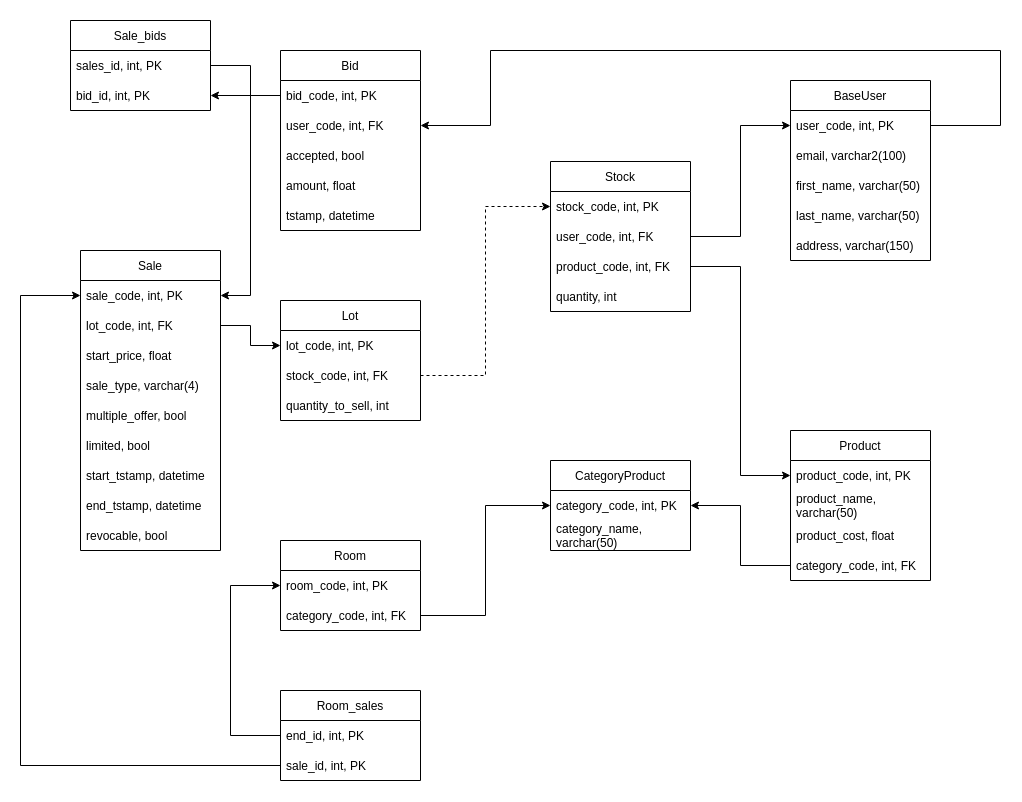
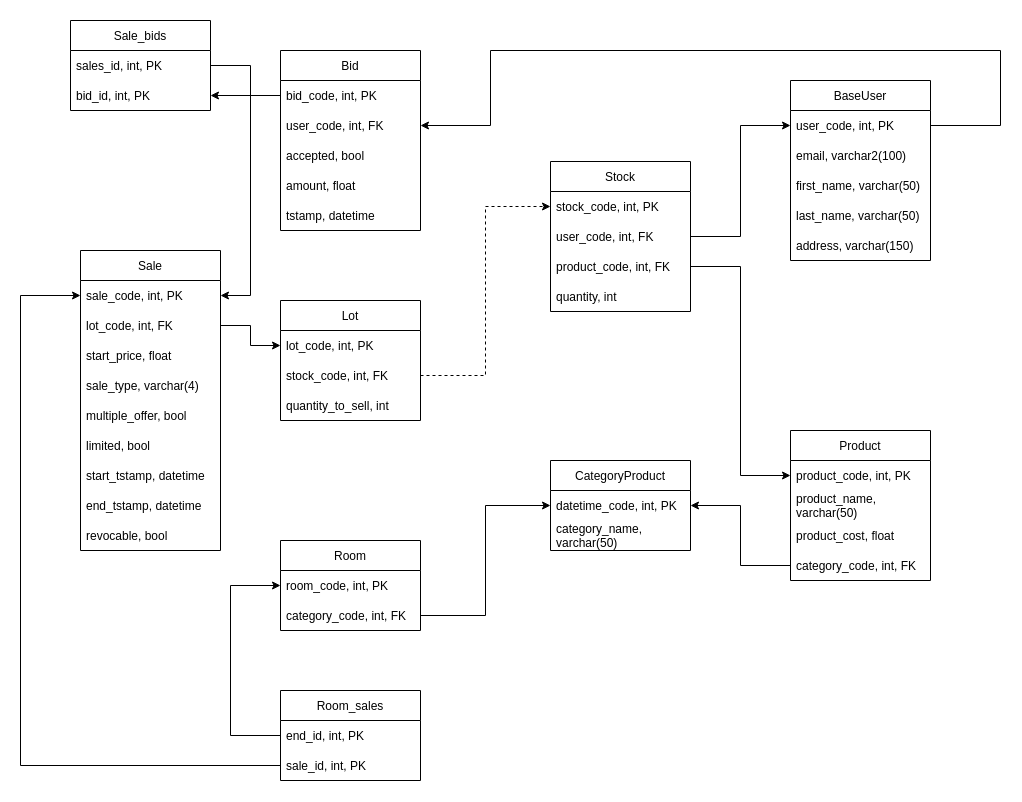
(622, 506) -> (621, 506)
